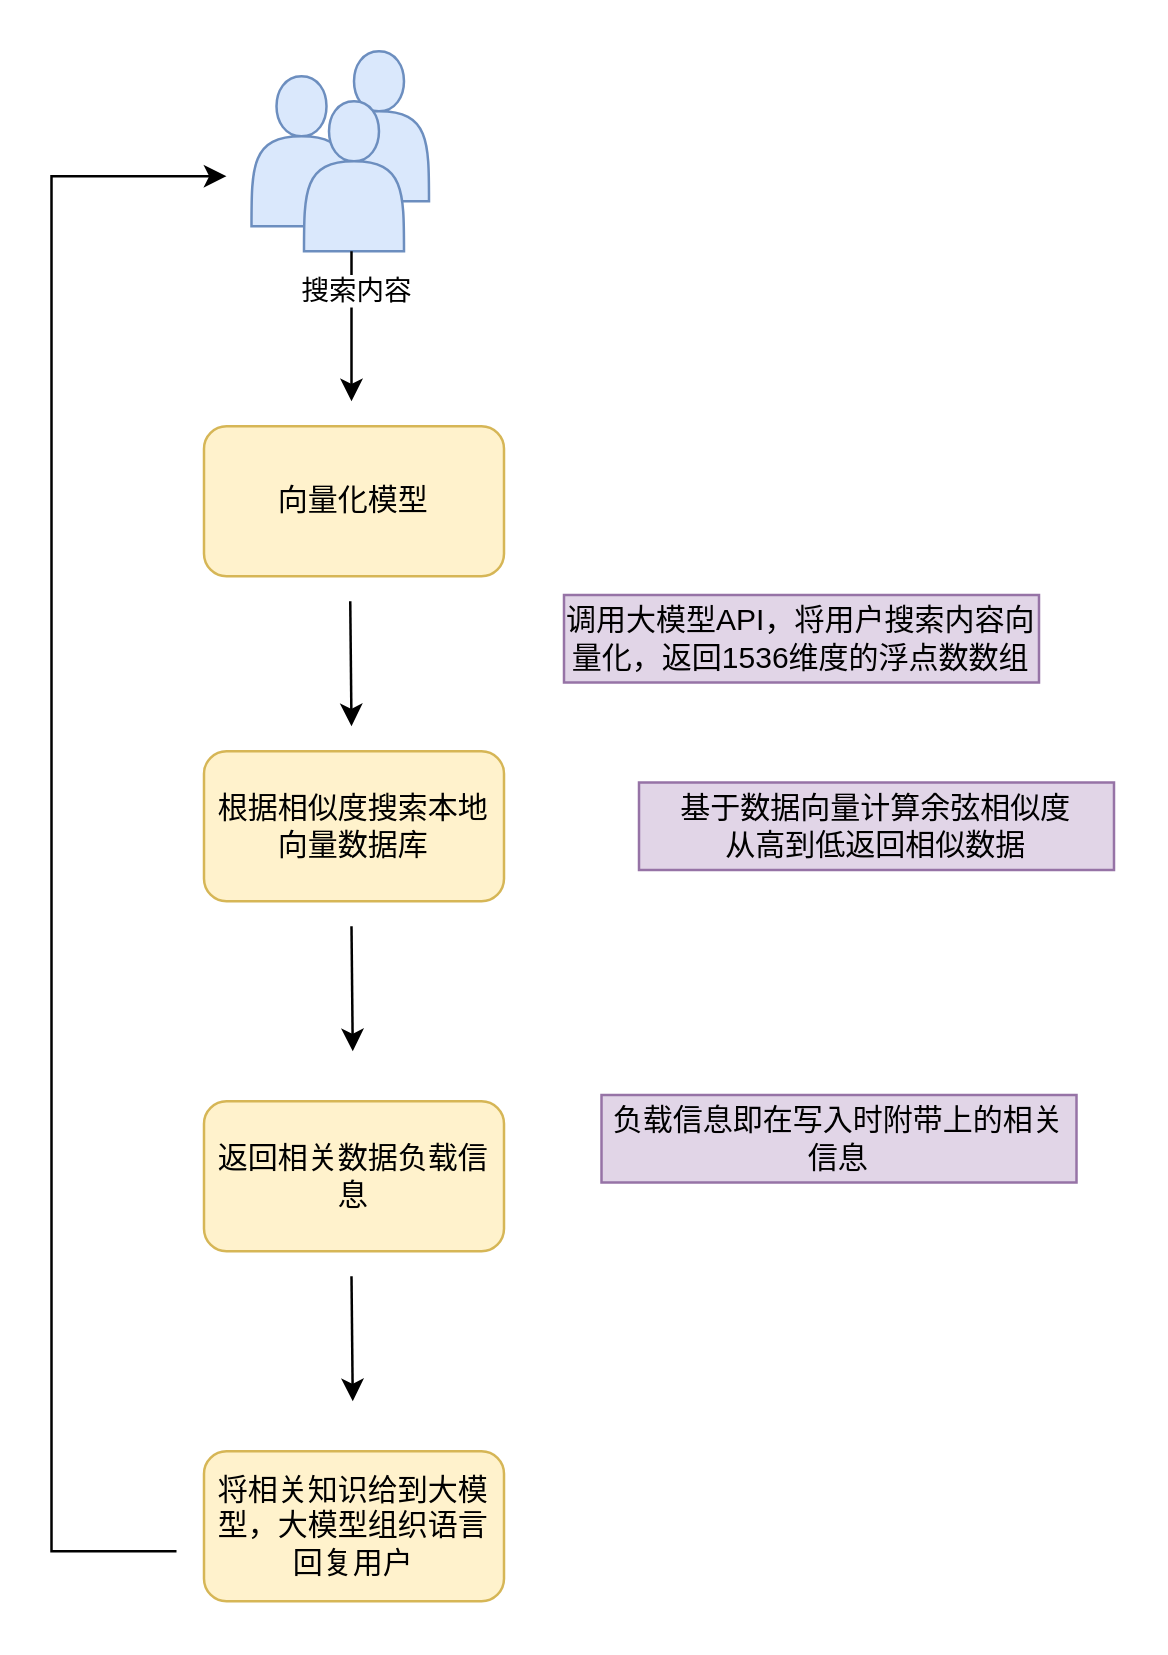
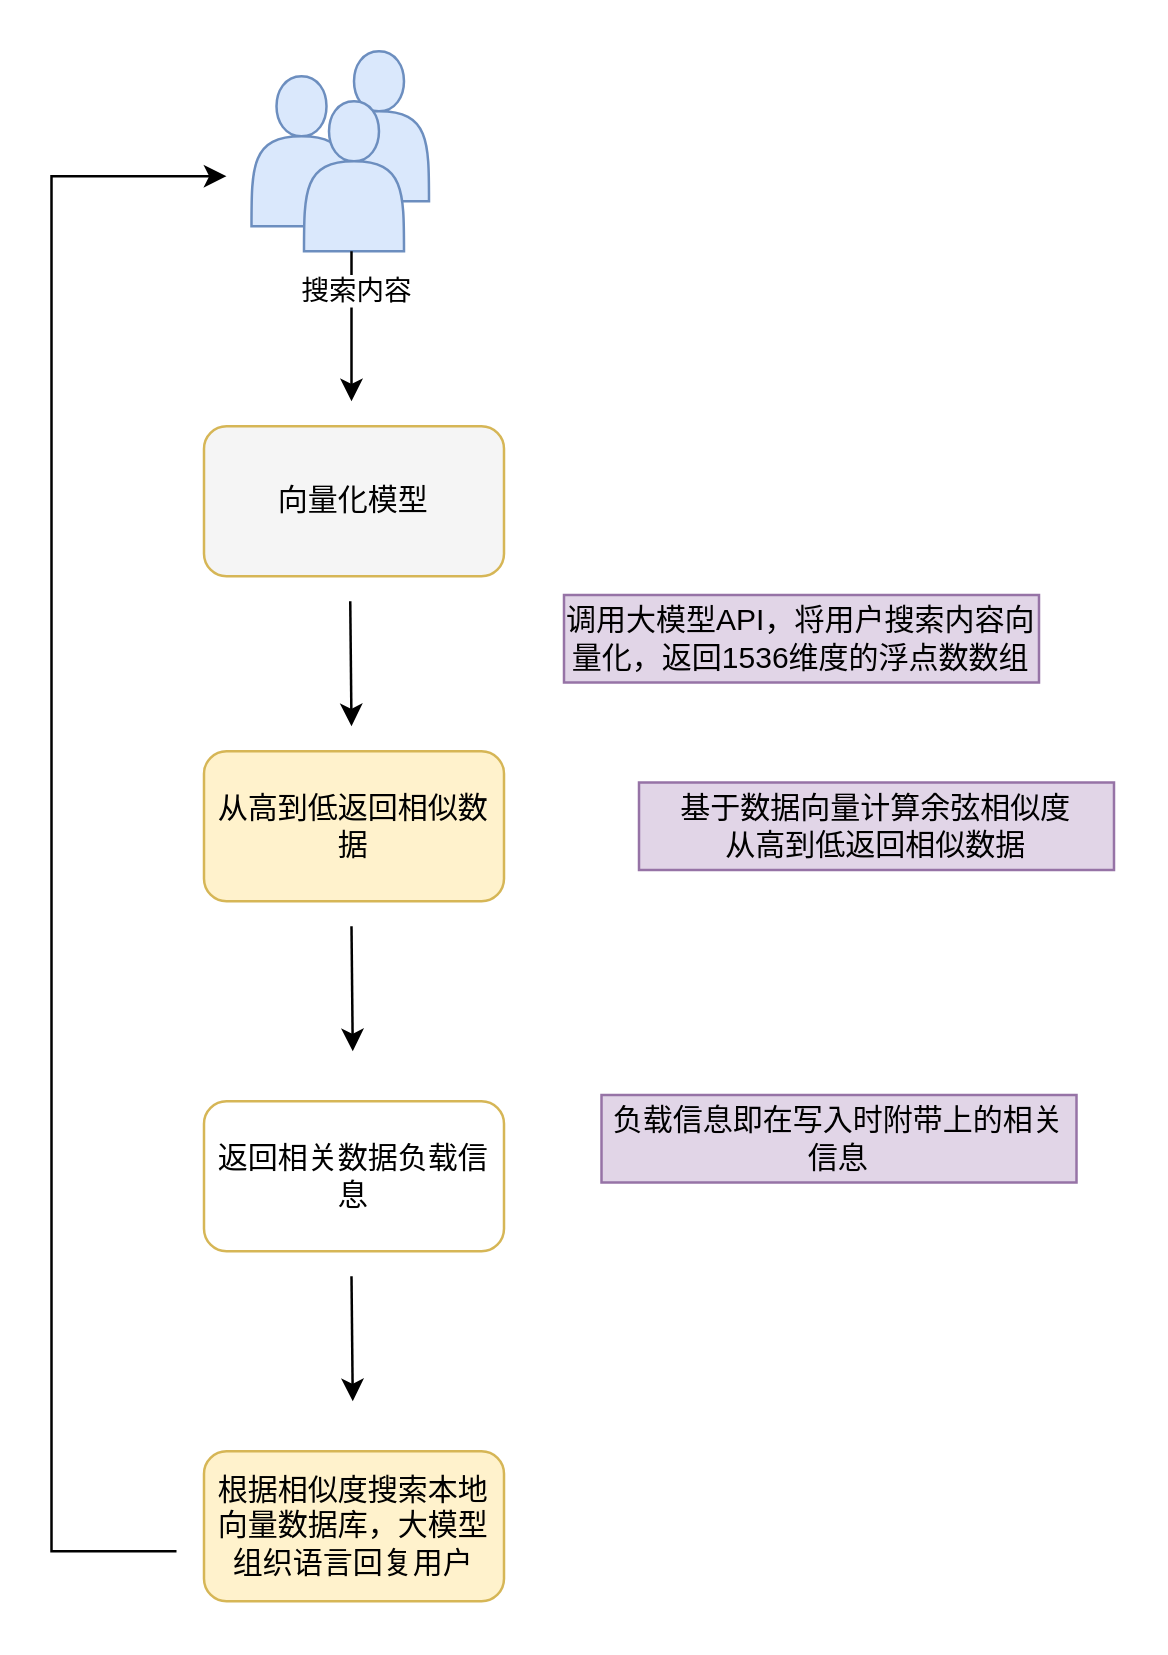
(354, 501) -> (354, 501)
(354, 826) -> (354, 826)
(354, 1176) -> (354, 1176)
(354, 1526) -> (354, 1526)
